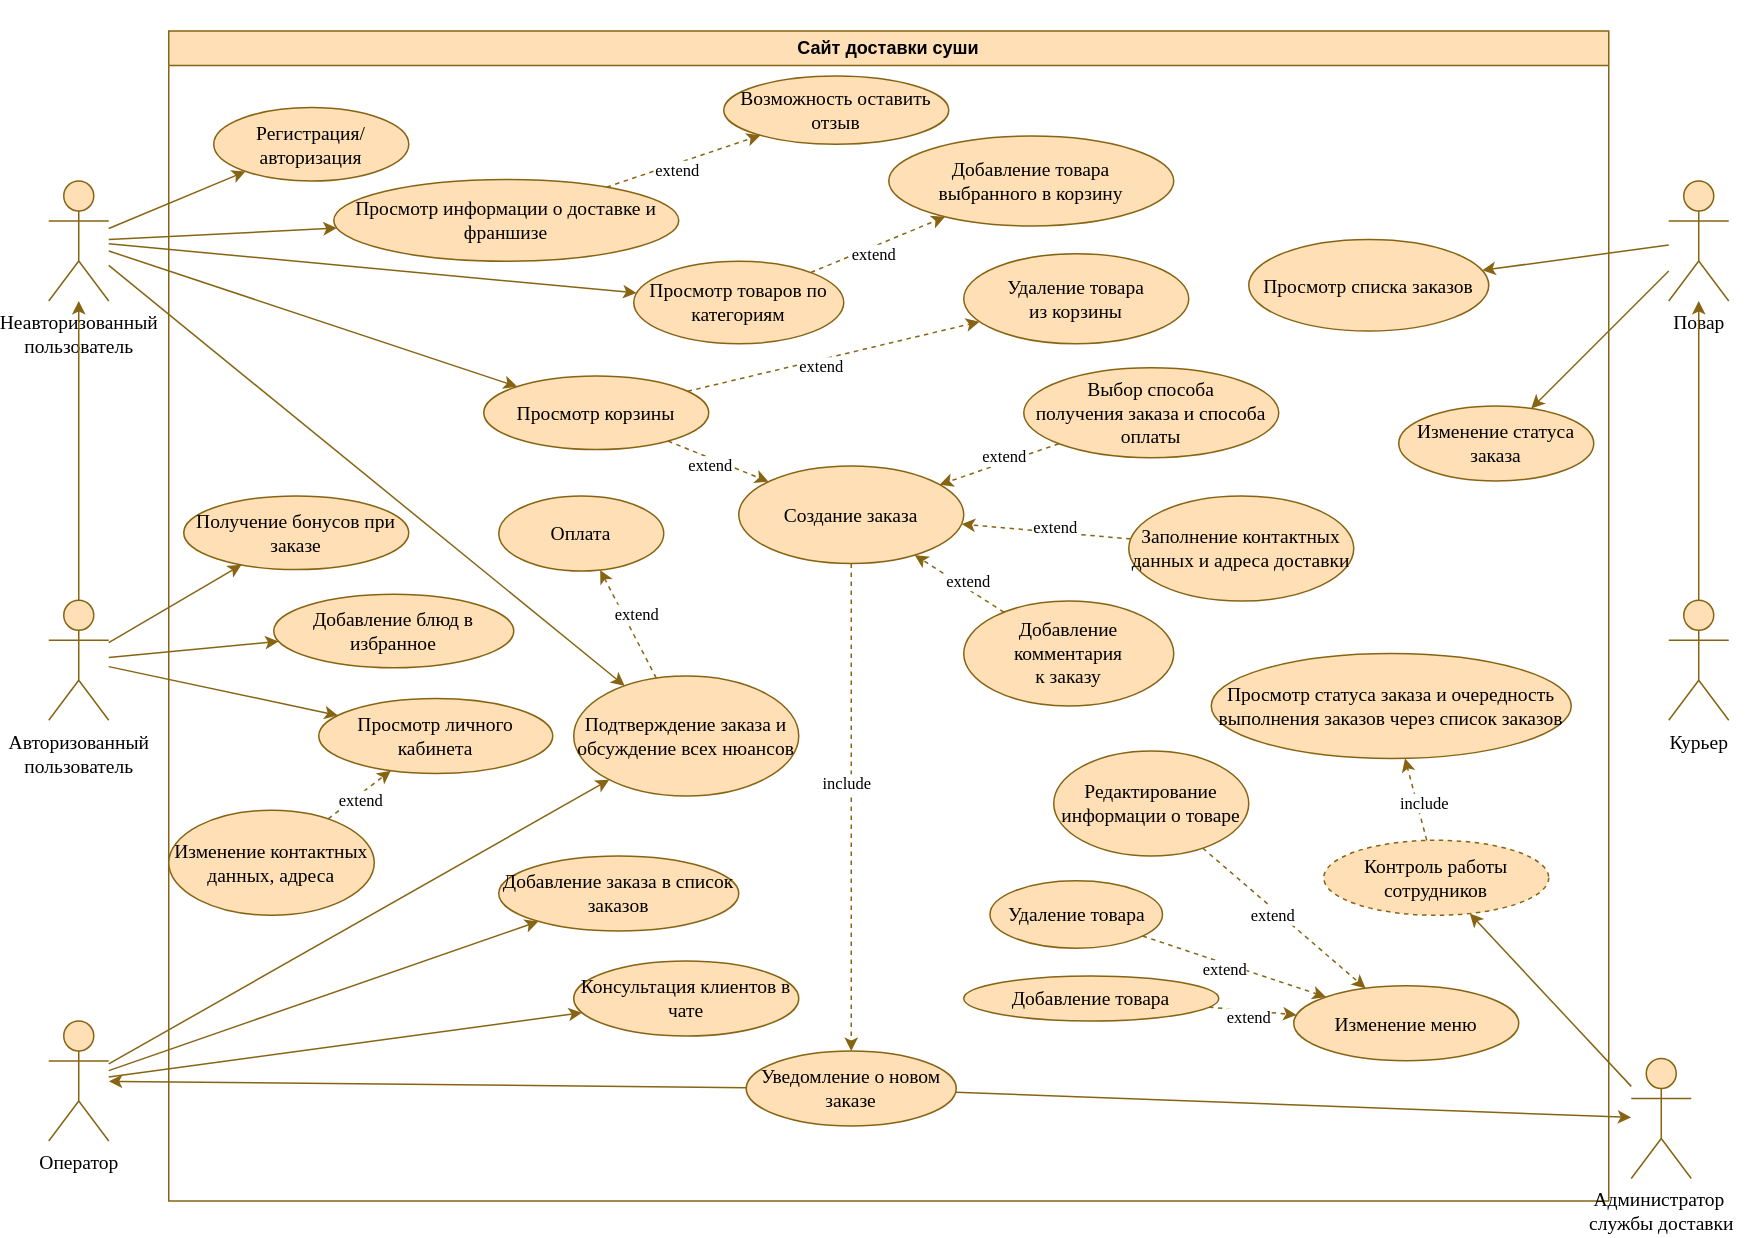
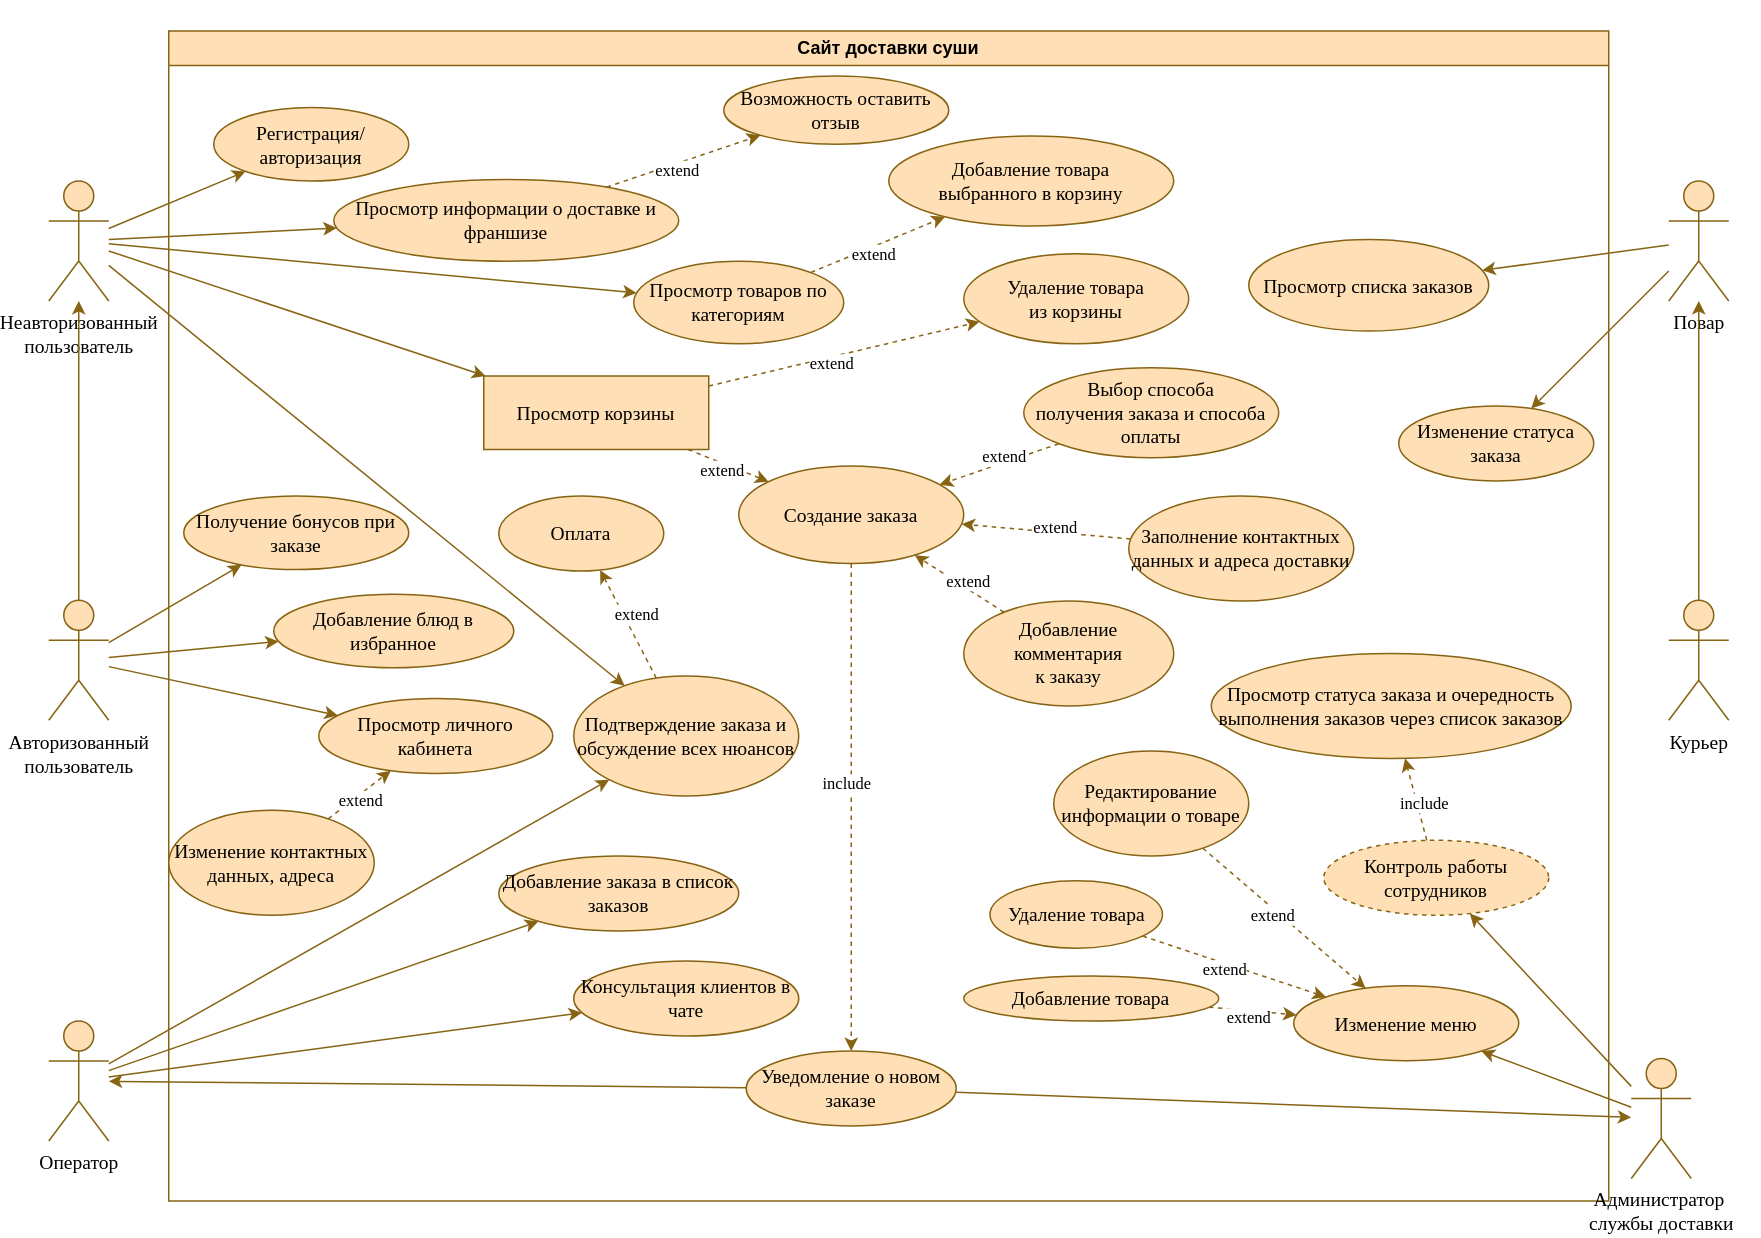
(596, 413) -> (596, 413)
none -> (1561, 1081)
